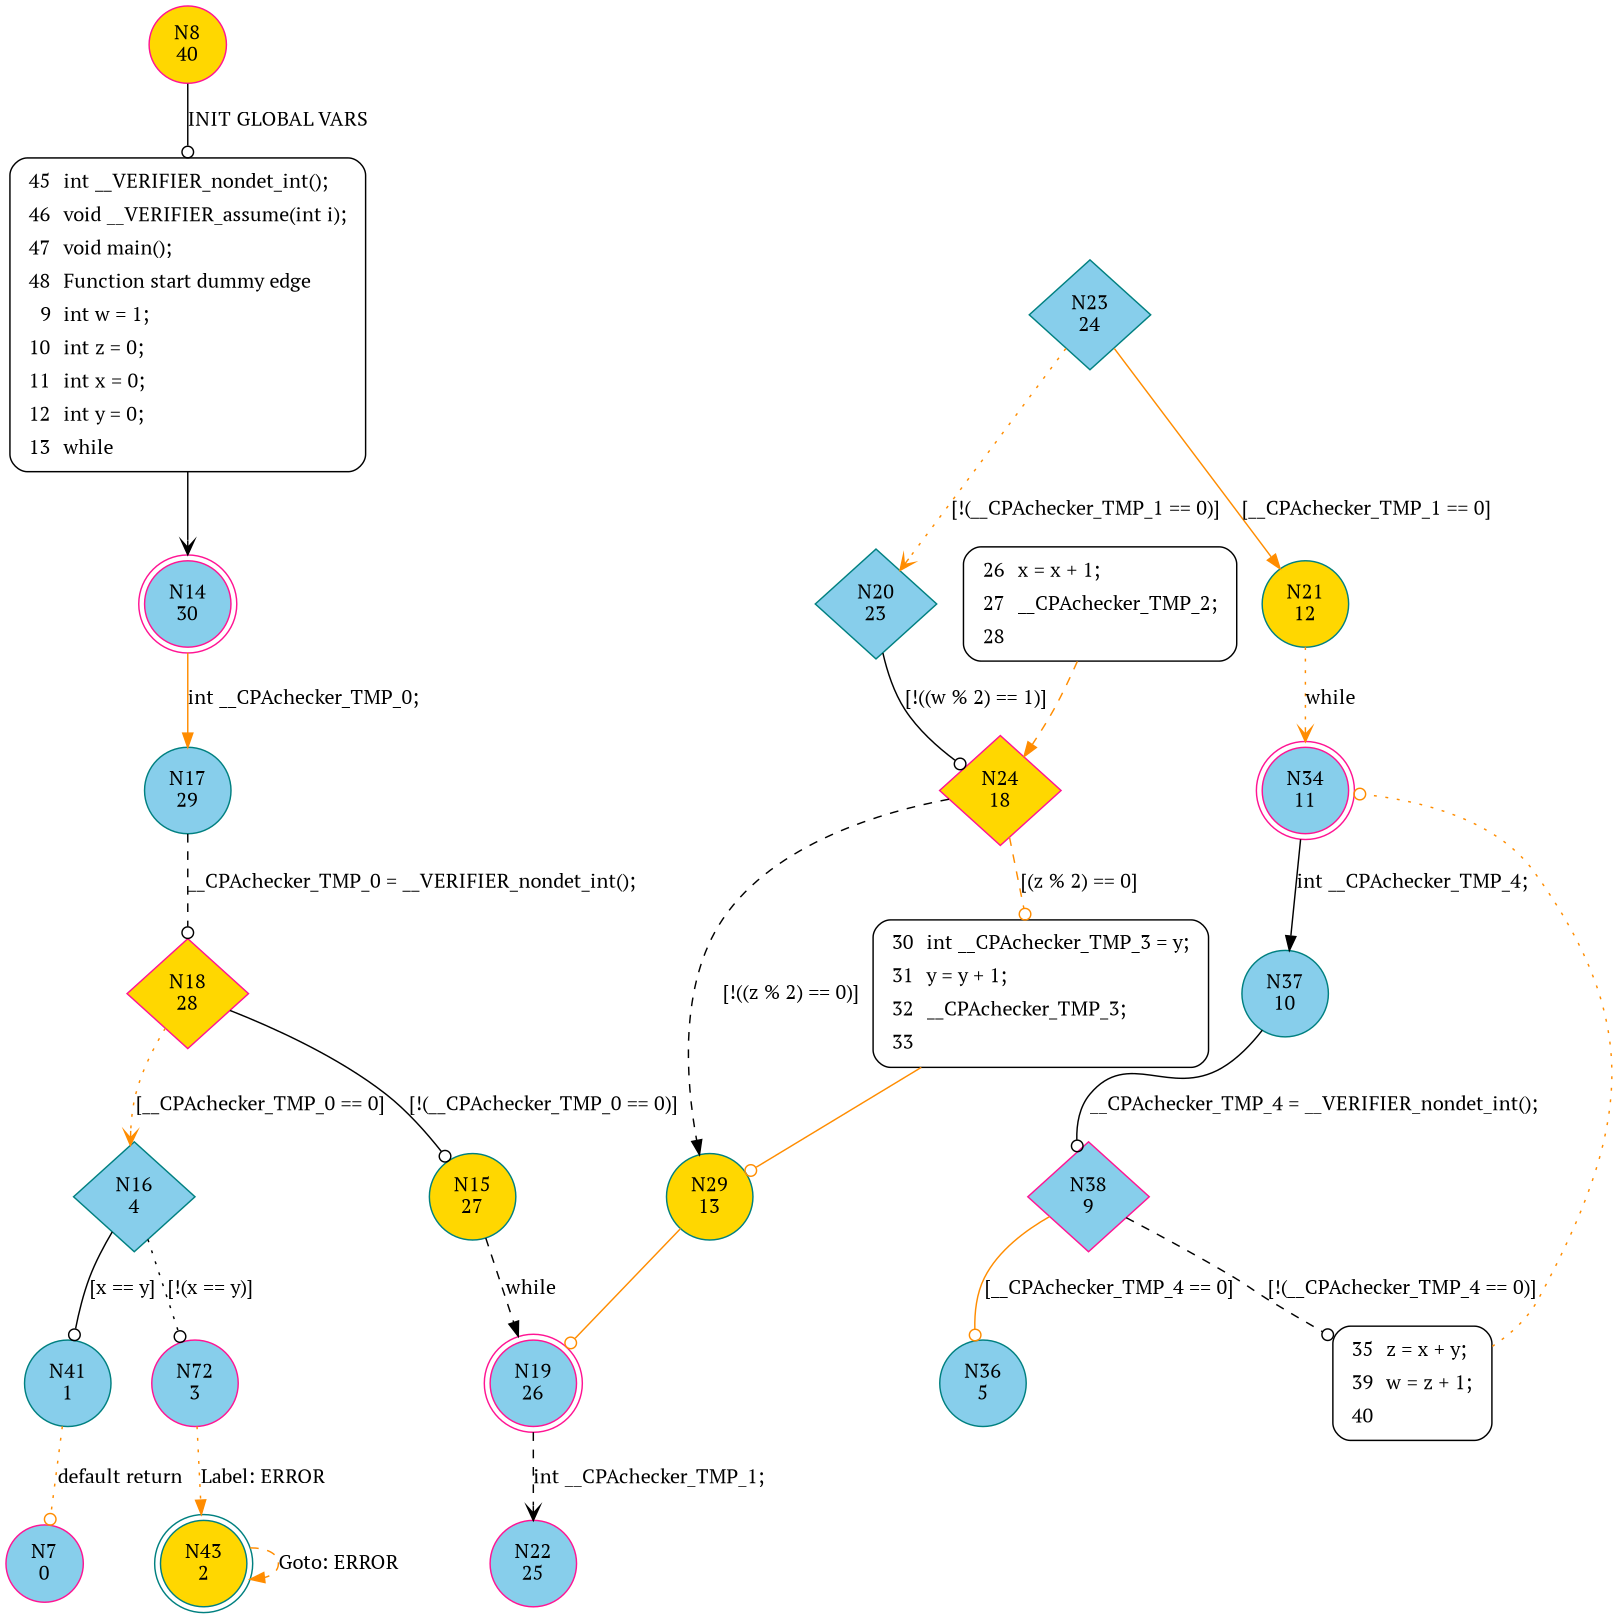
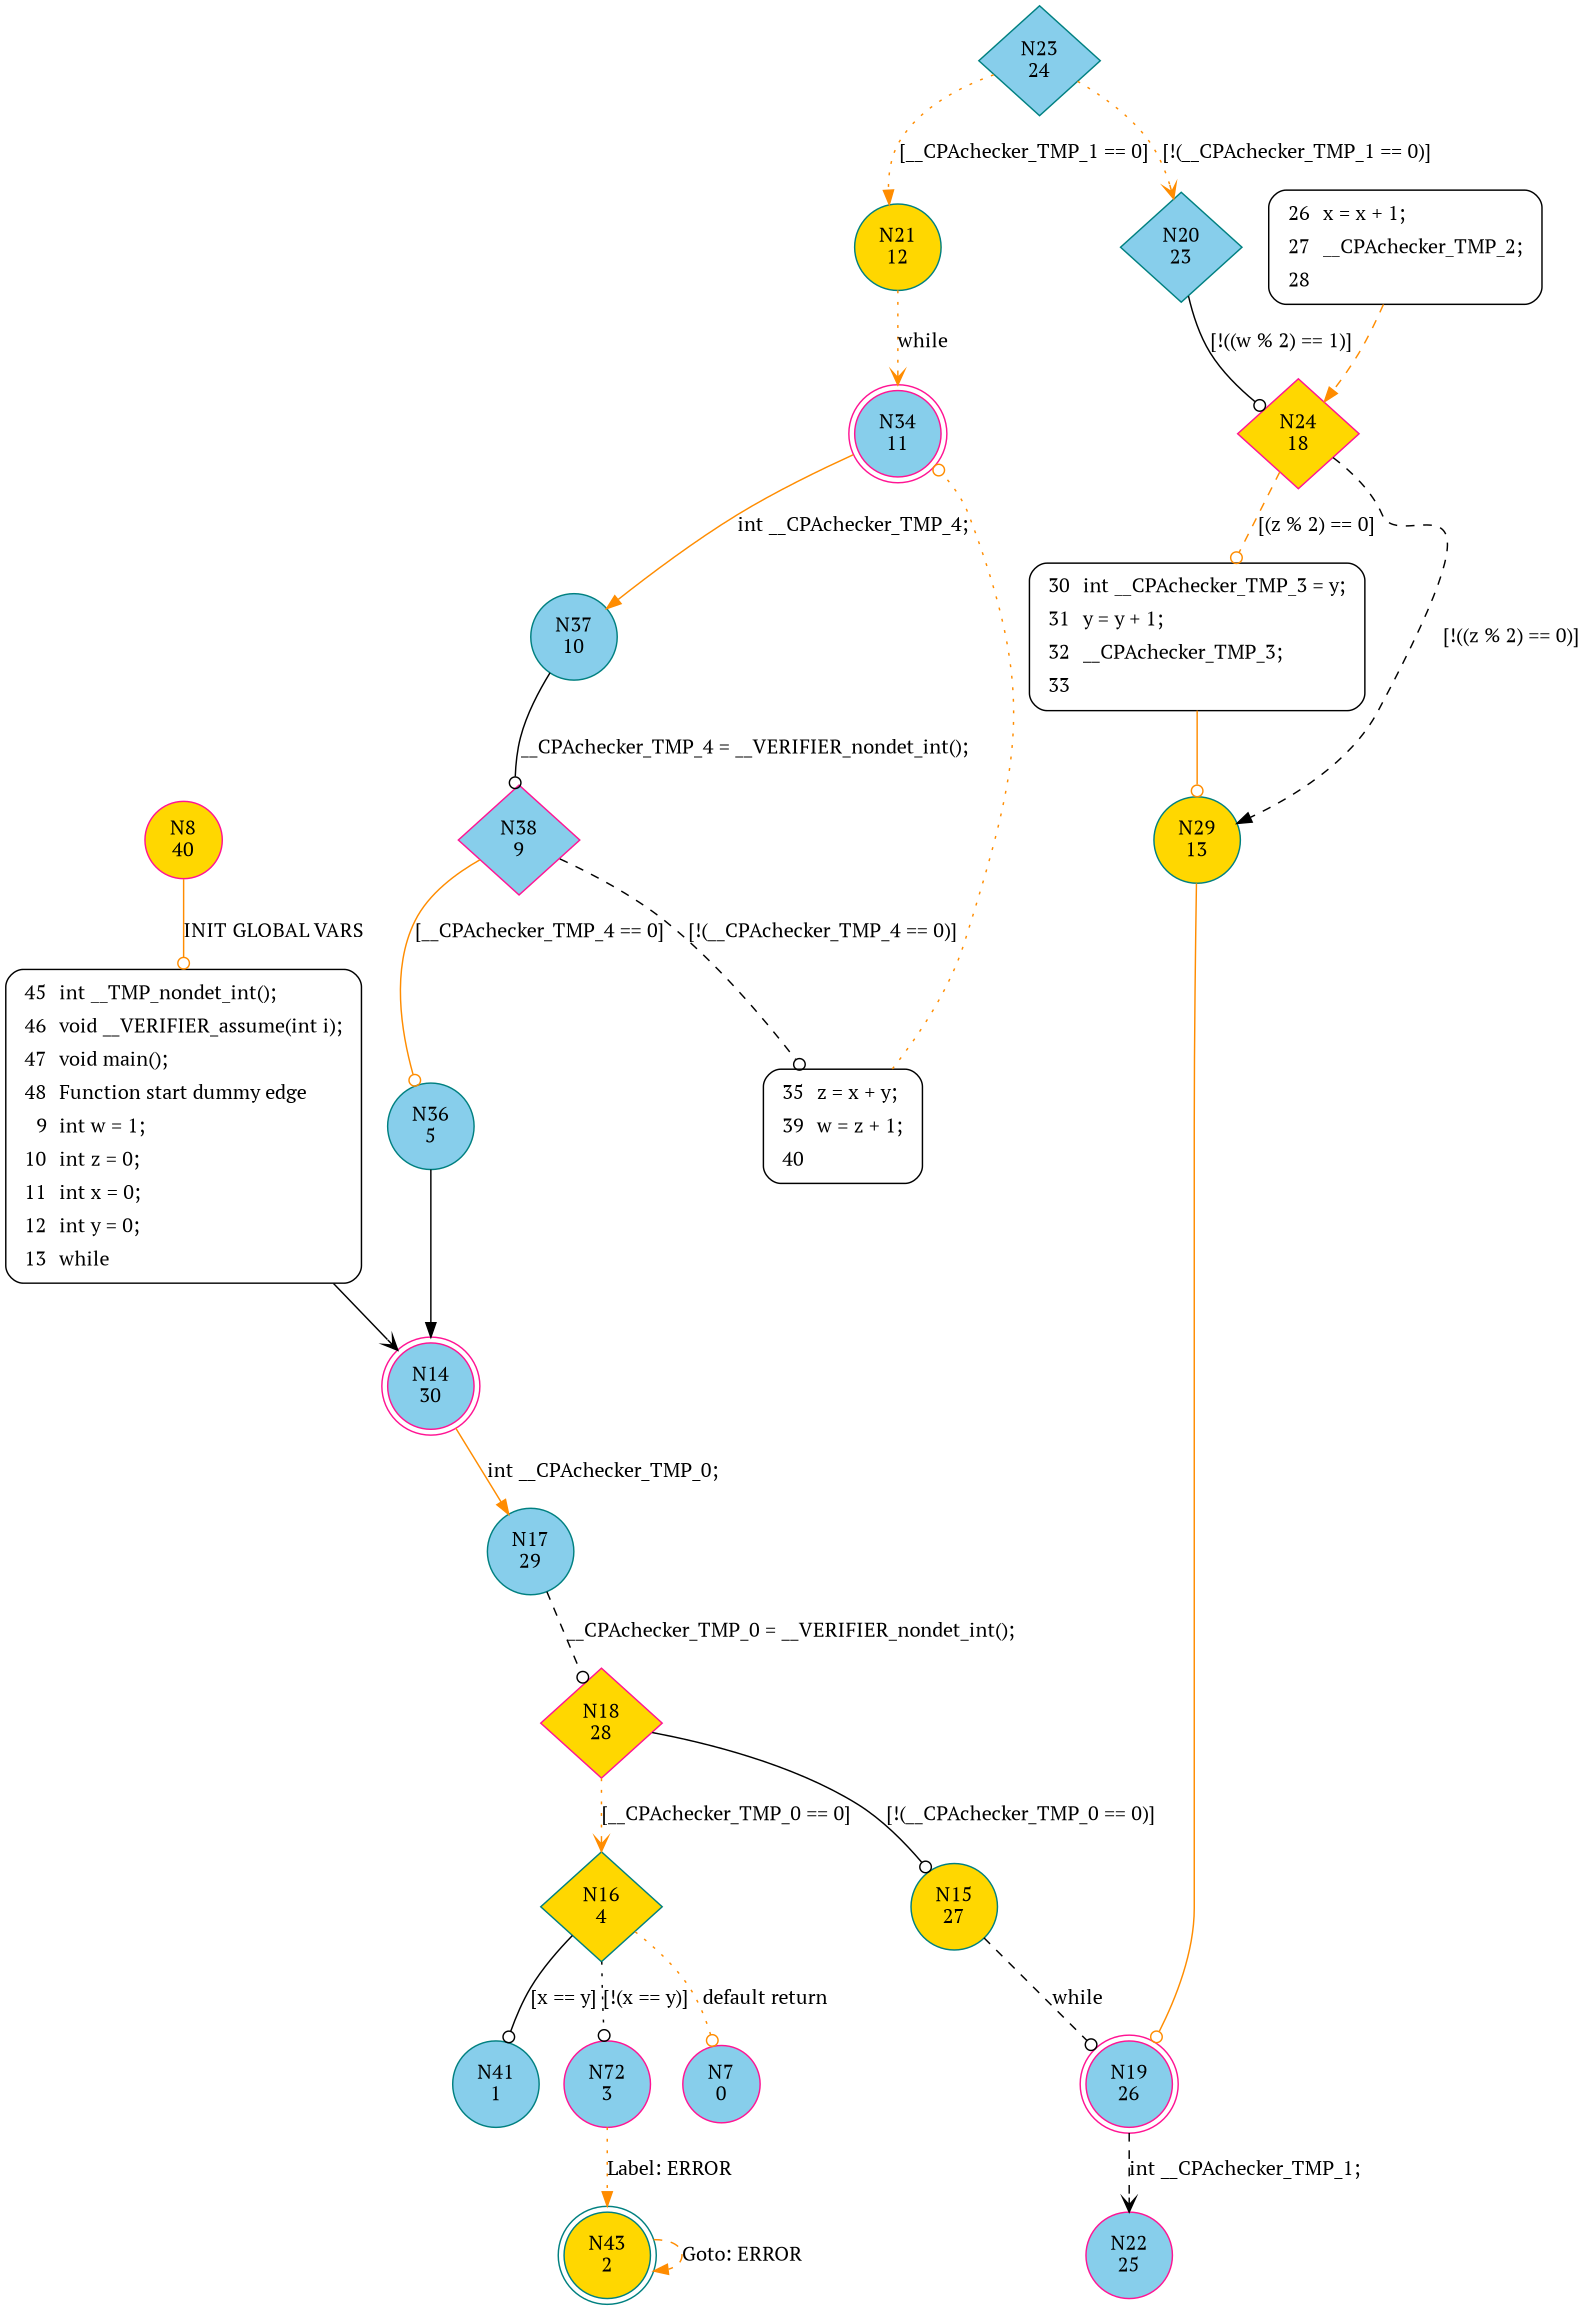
(188, 115) -> (184, 918)
(196, 182) -> (168, 993)
(1193, 452) -> (921, 116)
(1296, 888) -> (731, 519)
(134, 1197) -> (601, 1907)
none -> (431, 1246)
(500, 1280) -> (1035, 1989)
(57, 1470) -> (682, 1977)
